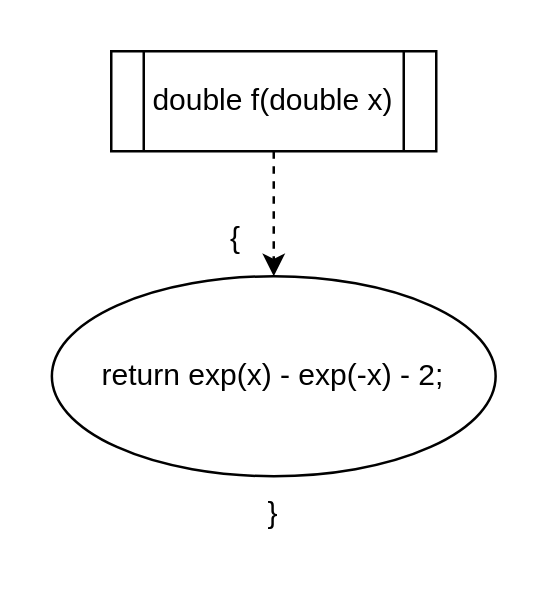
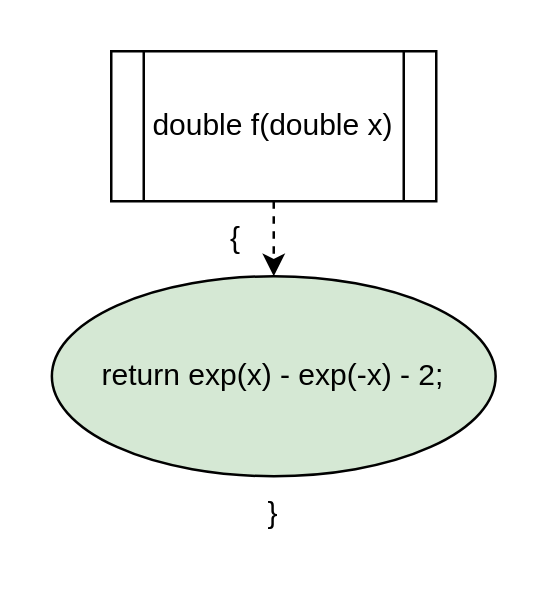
(274, 101) -> (274, 126)
(274, 376) -> (274, 376)
